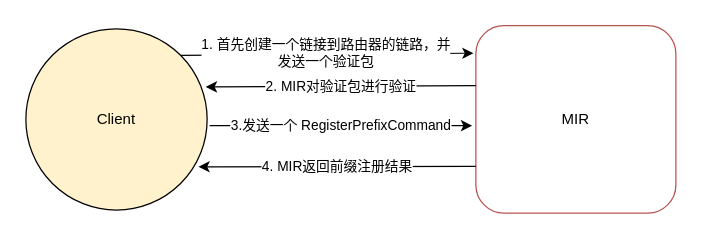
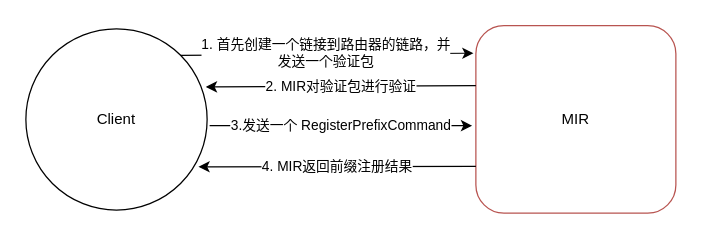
(116, 119) -> (116, 119)
